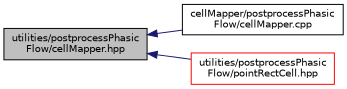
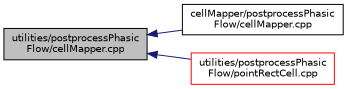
(76, 44) -> (76, 44)
(263, 69) -> (263, 69)
